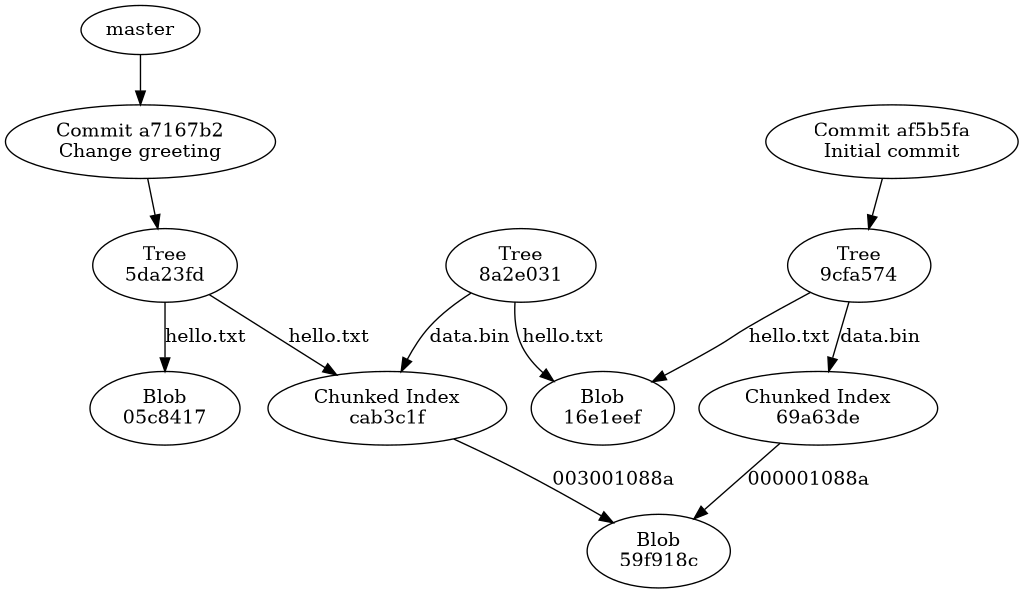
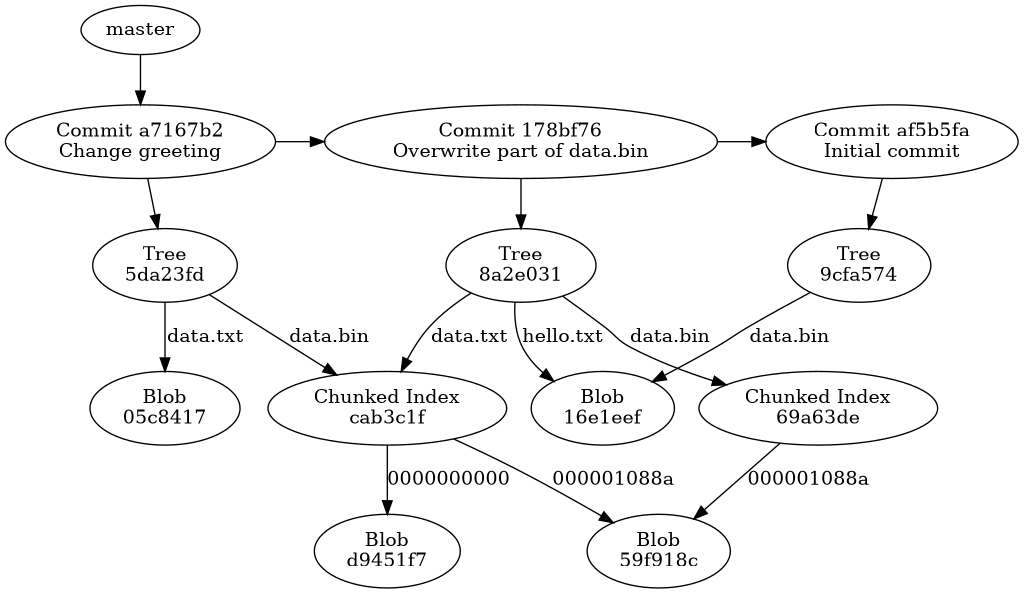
none -> (521, 142)
(841, 330) -> (632, 348)
(206, 337) -> (206, 337)
(329, 337) -> (329, 337)
(470, 337) -> (470, 337)
(790, 337) -> (790, 337)
(614, 480) -> (614, 480)
none -> (387, 551)
